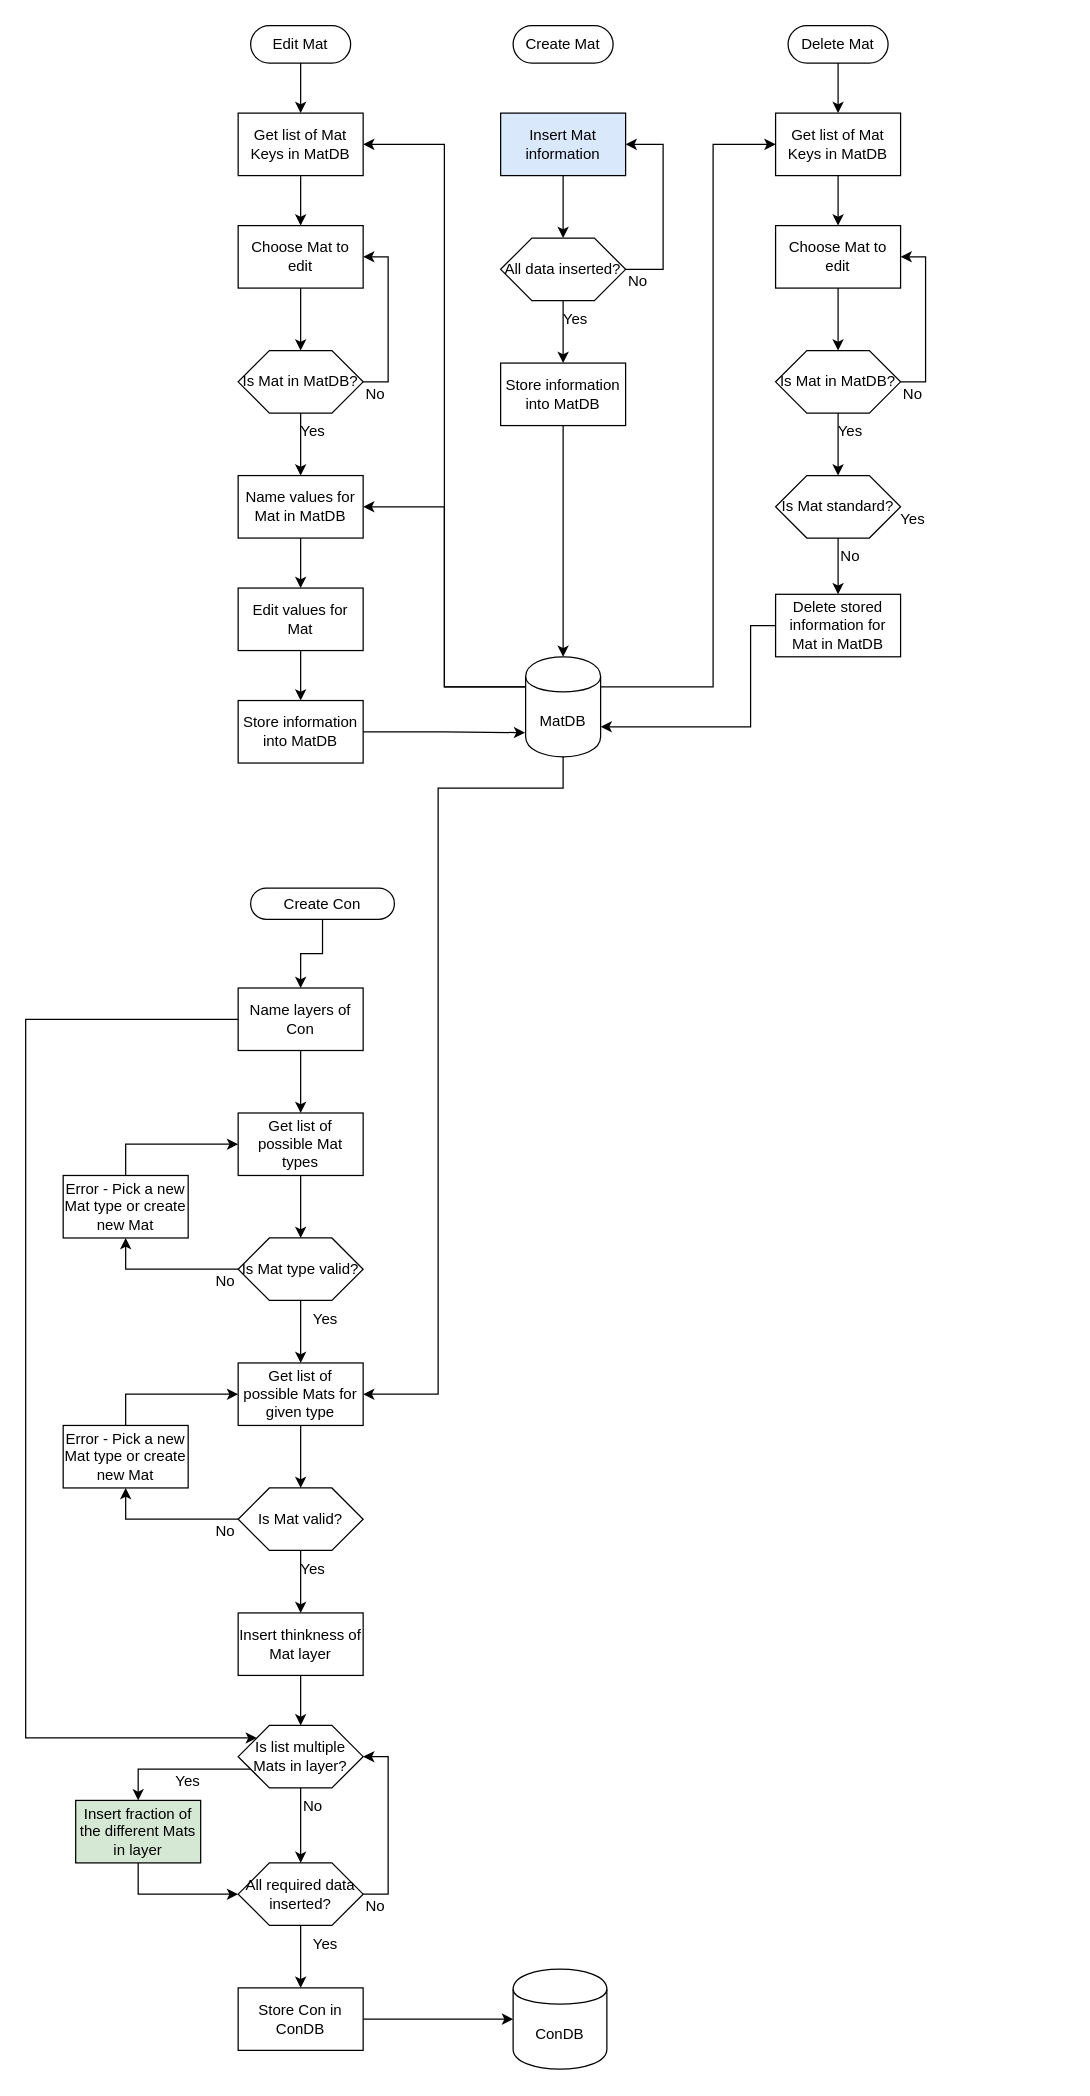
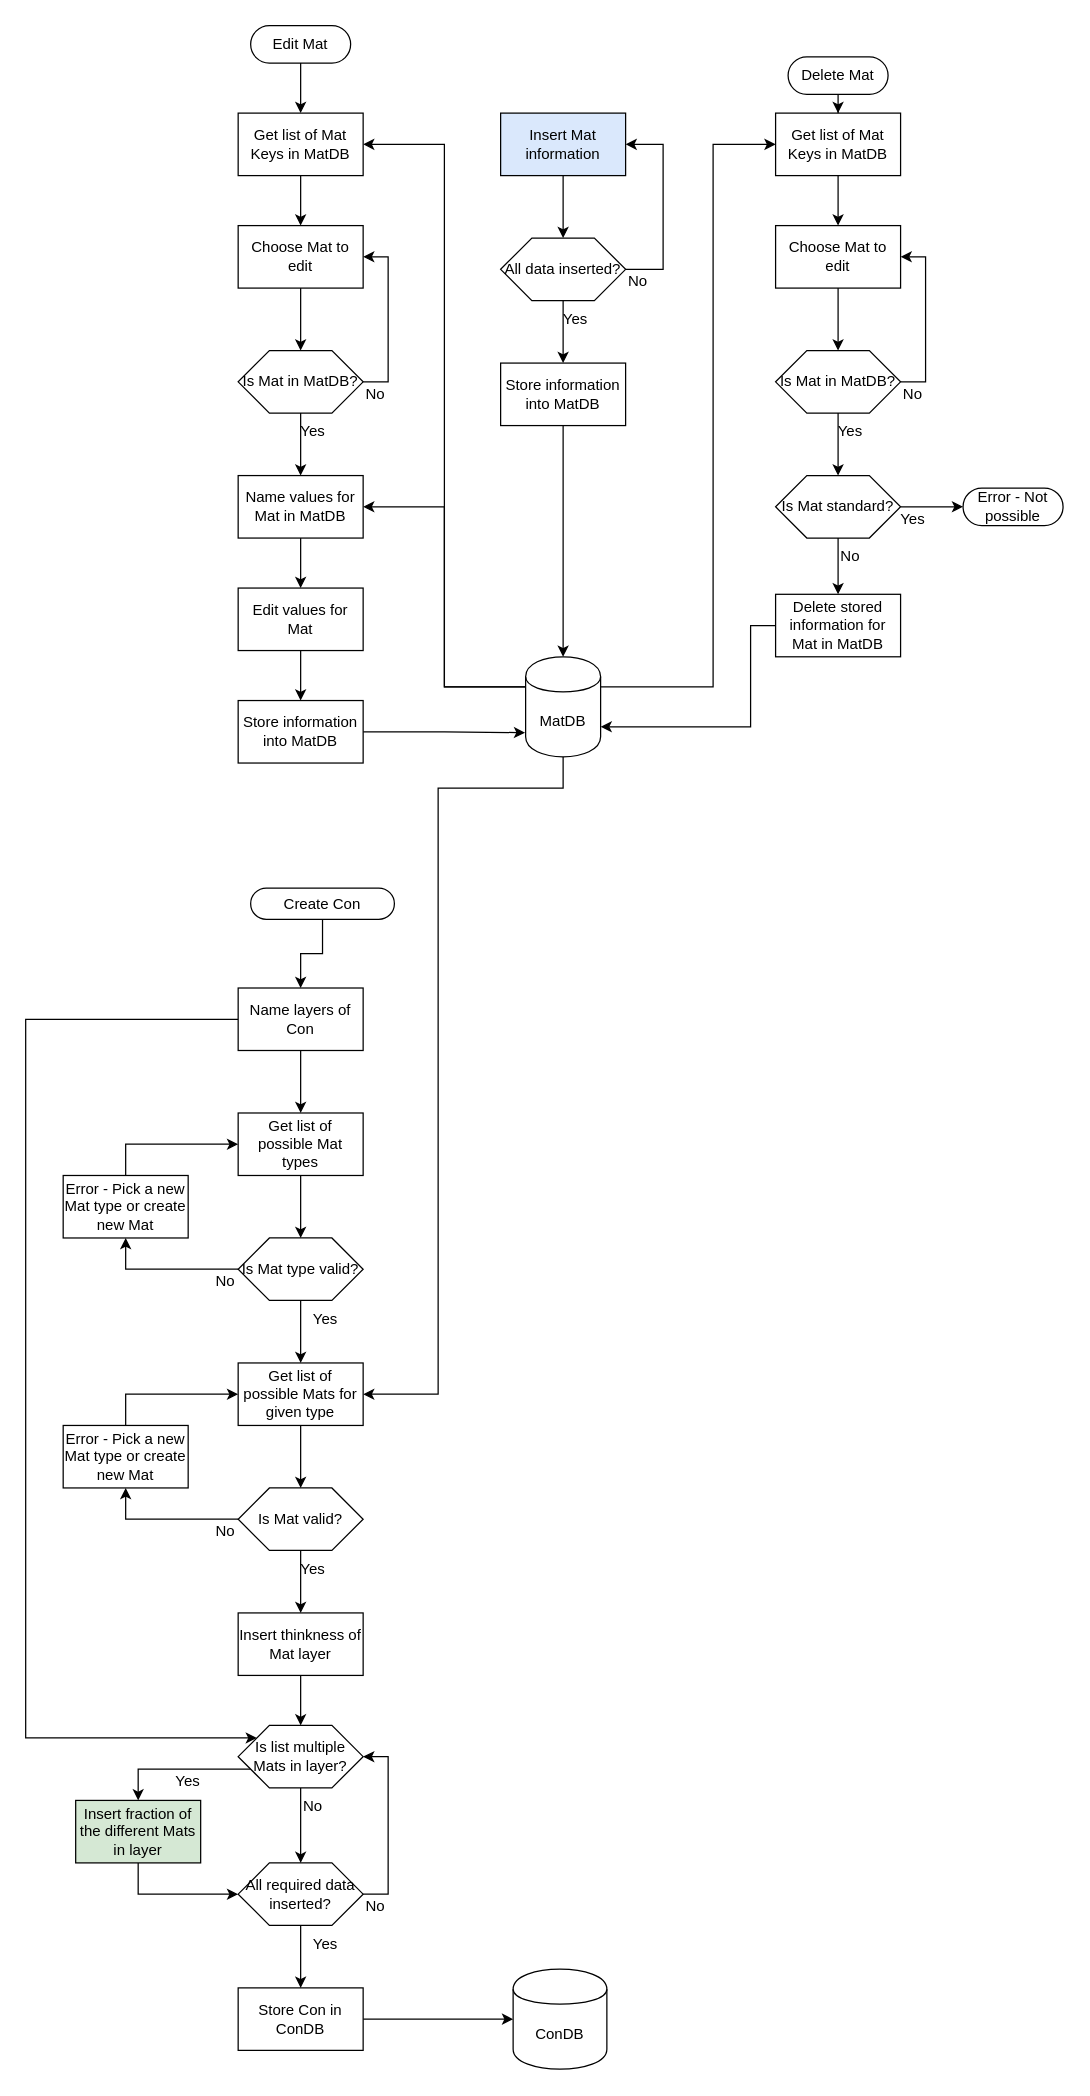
(563, 44) -> none
(838, 44) -> (838, 76)
none -> (928, 507)
none -> (1013, 507)
